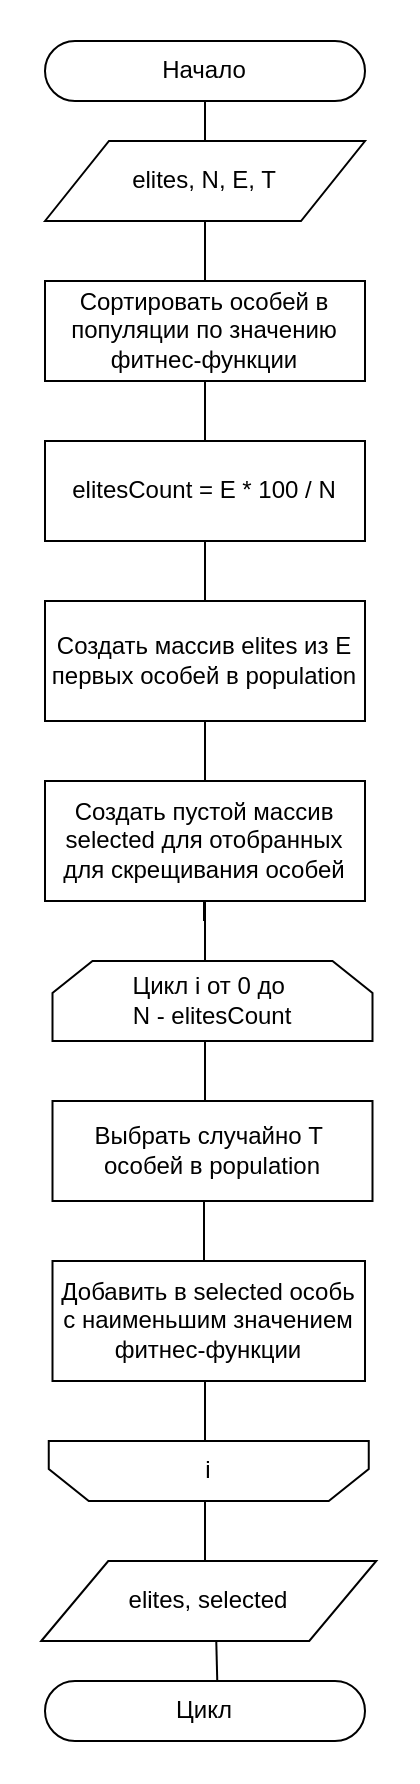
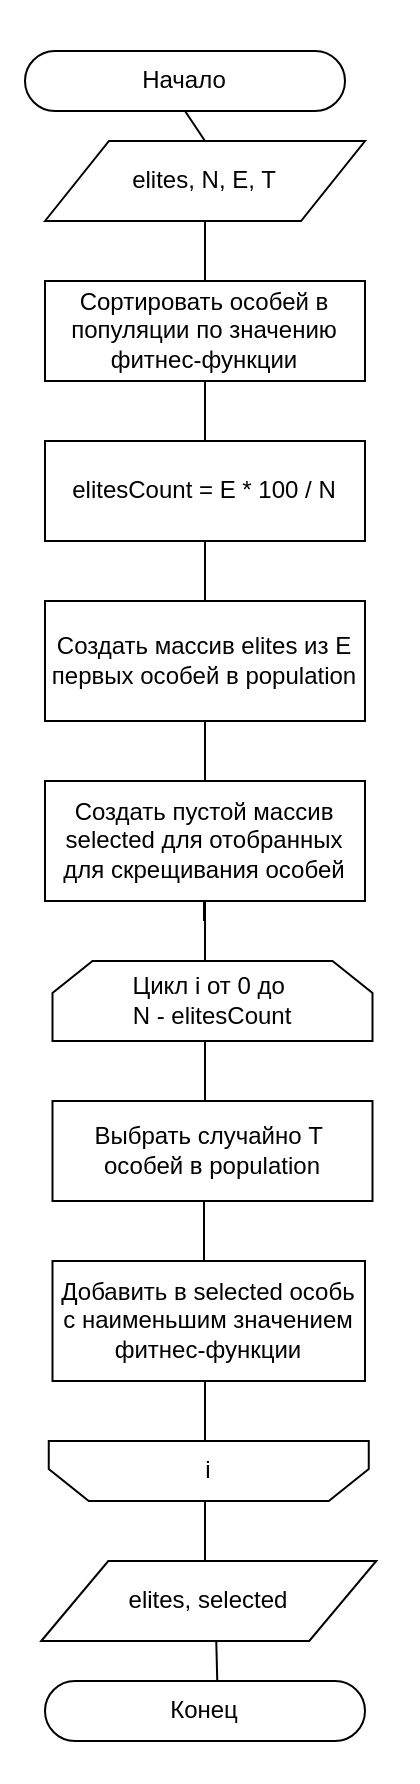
(205, 71) -> (185, 81)
(205, 1711) -> (205, 1711)
